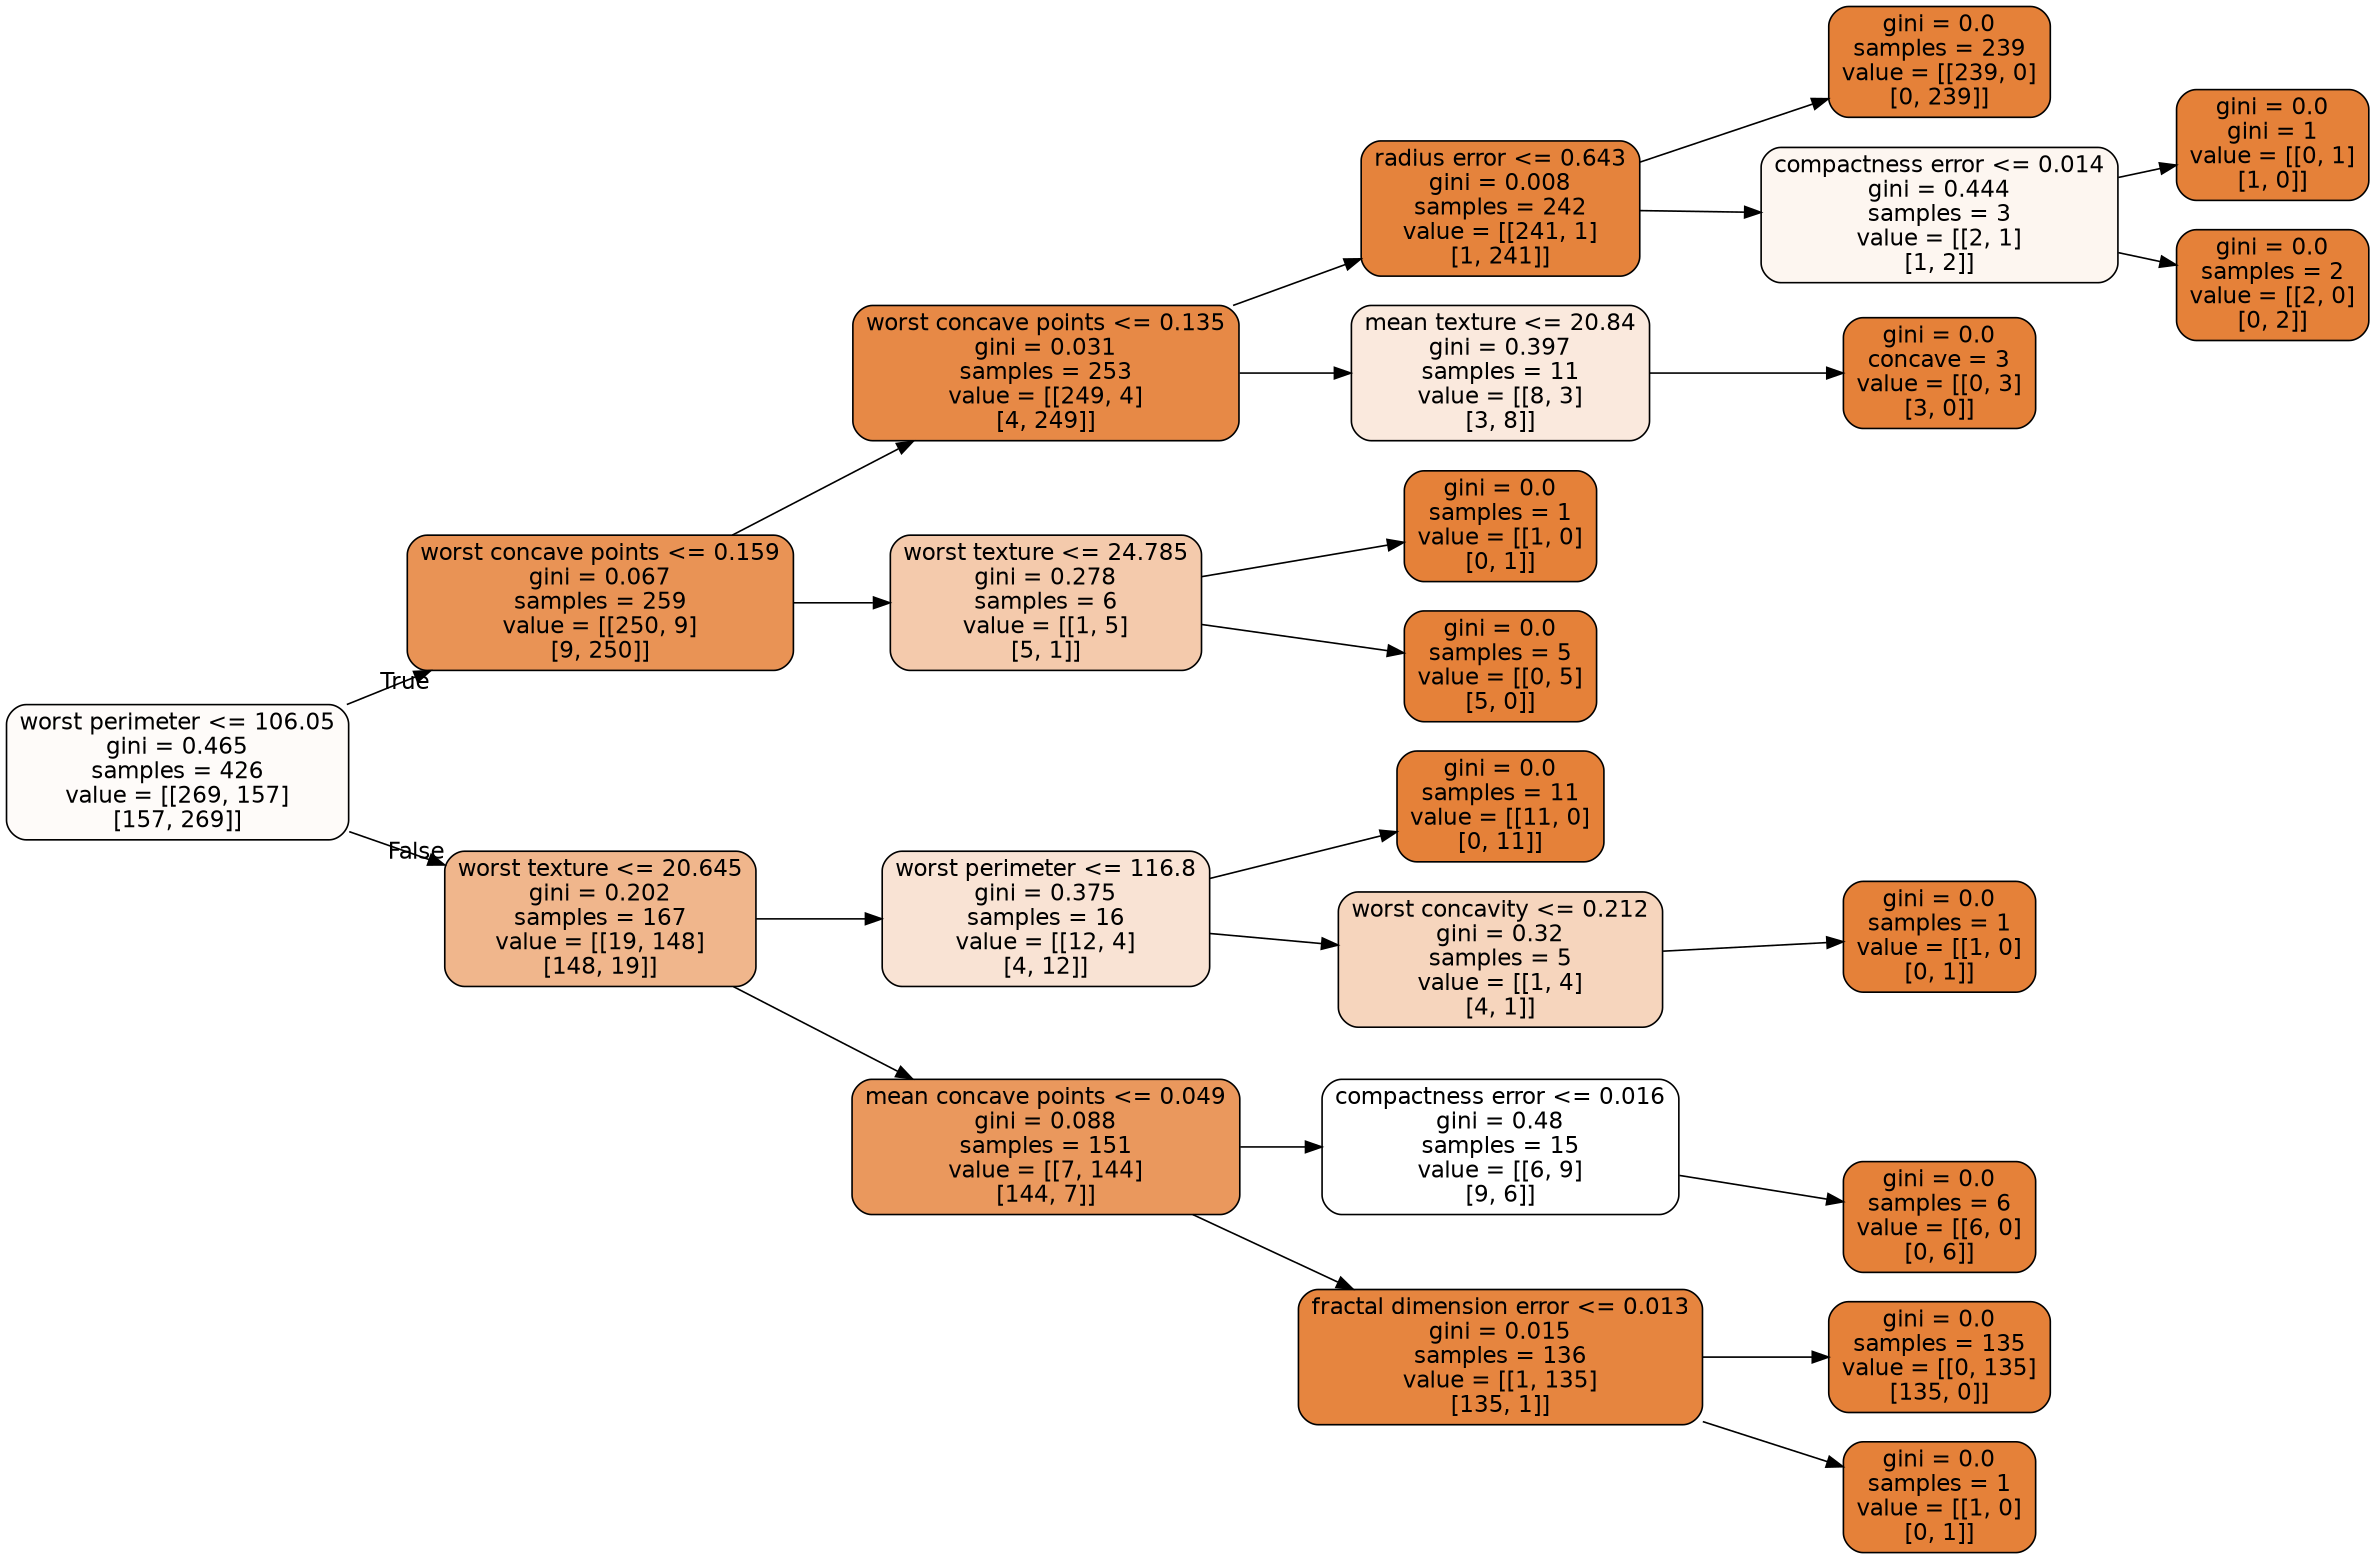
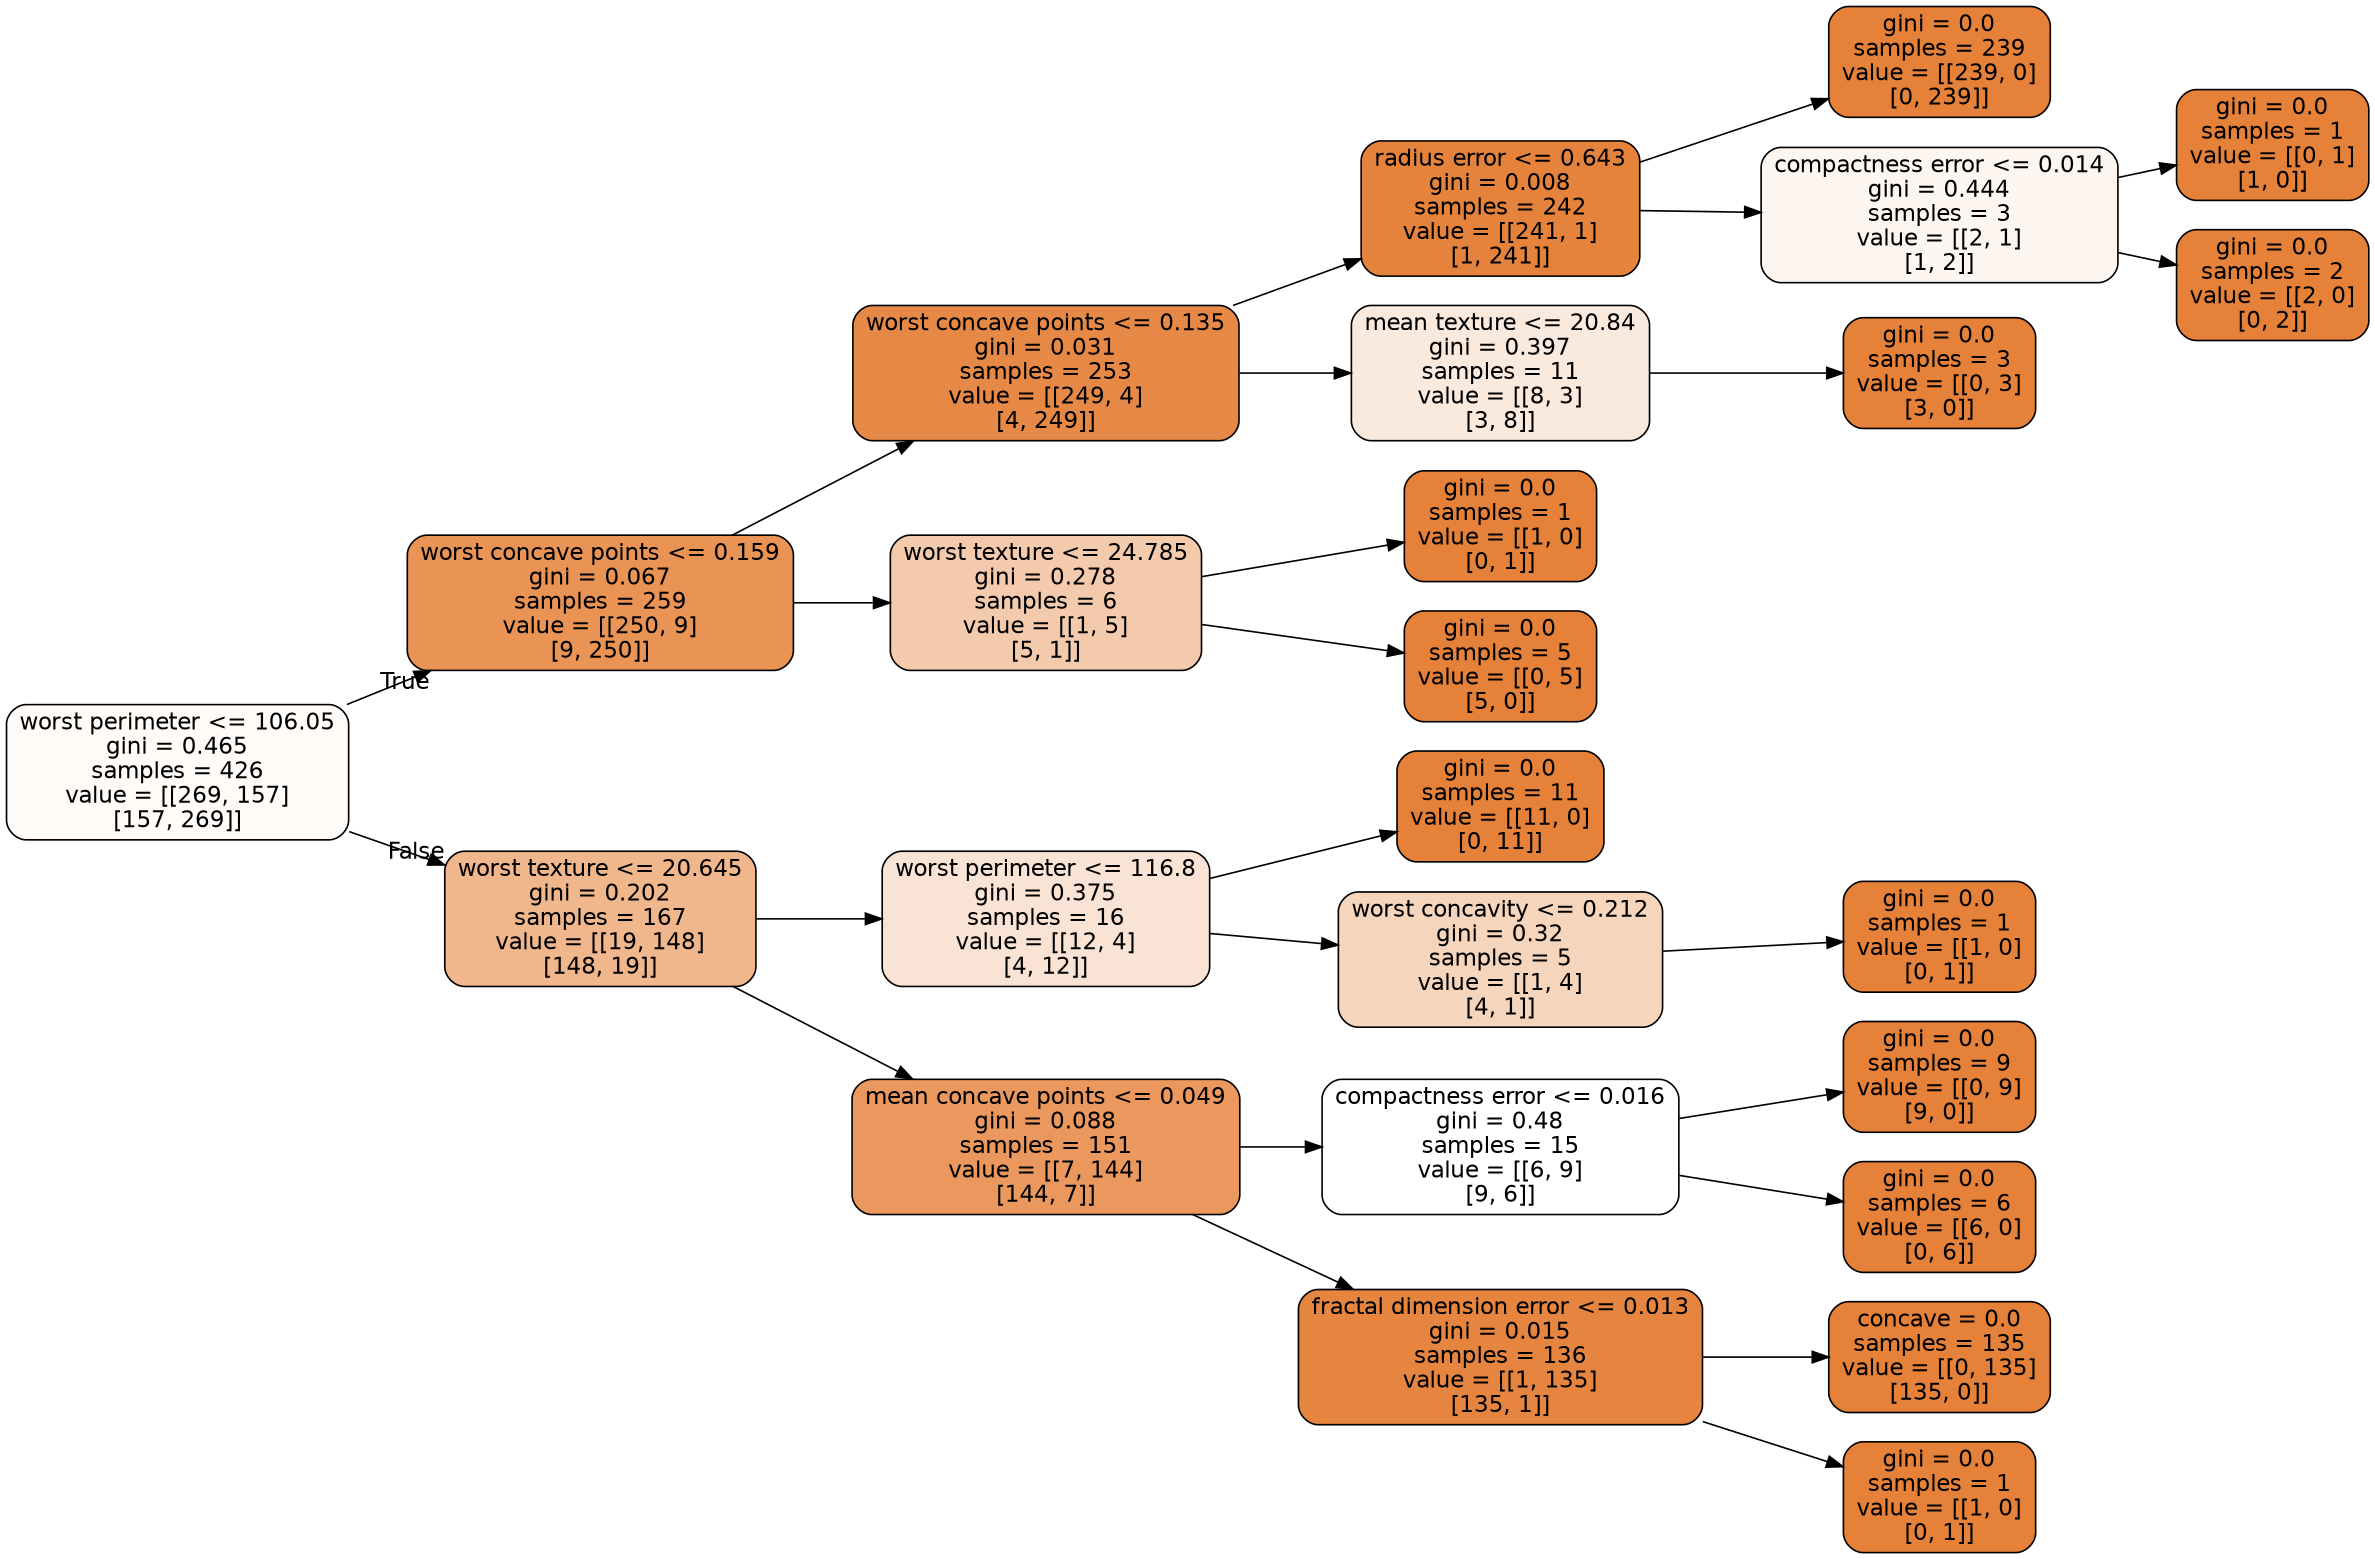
(2273, 145) -> (2273, 145)
(1940, 373) -> (1940, 373)
none -> (1940, 1077)
(1940, 1357) -> (1940, 1357)
